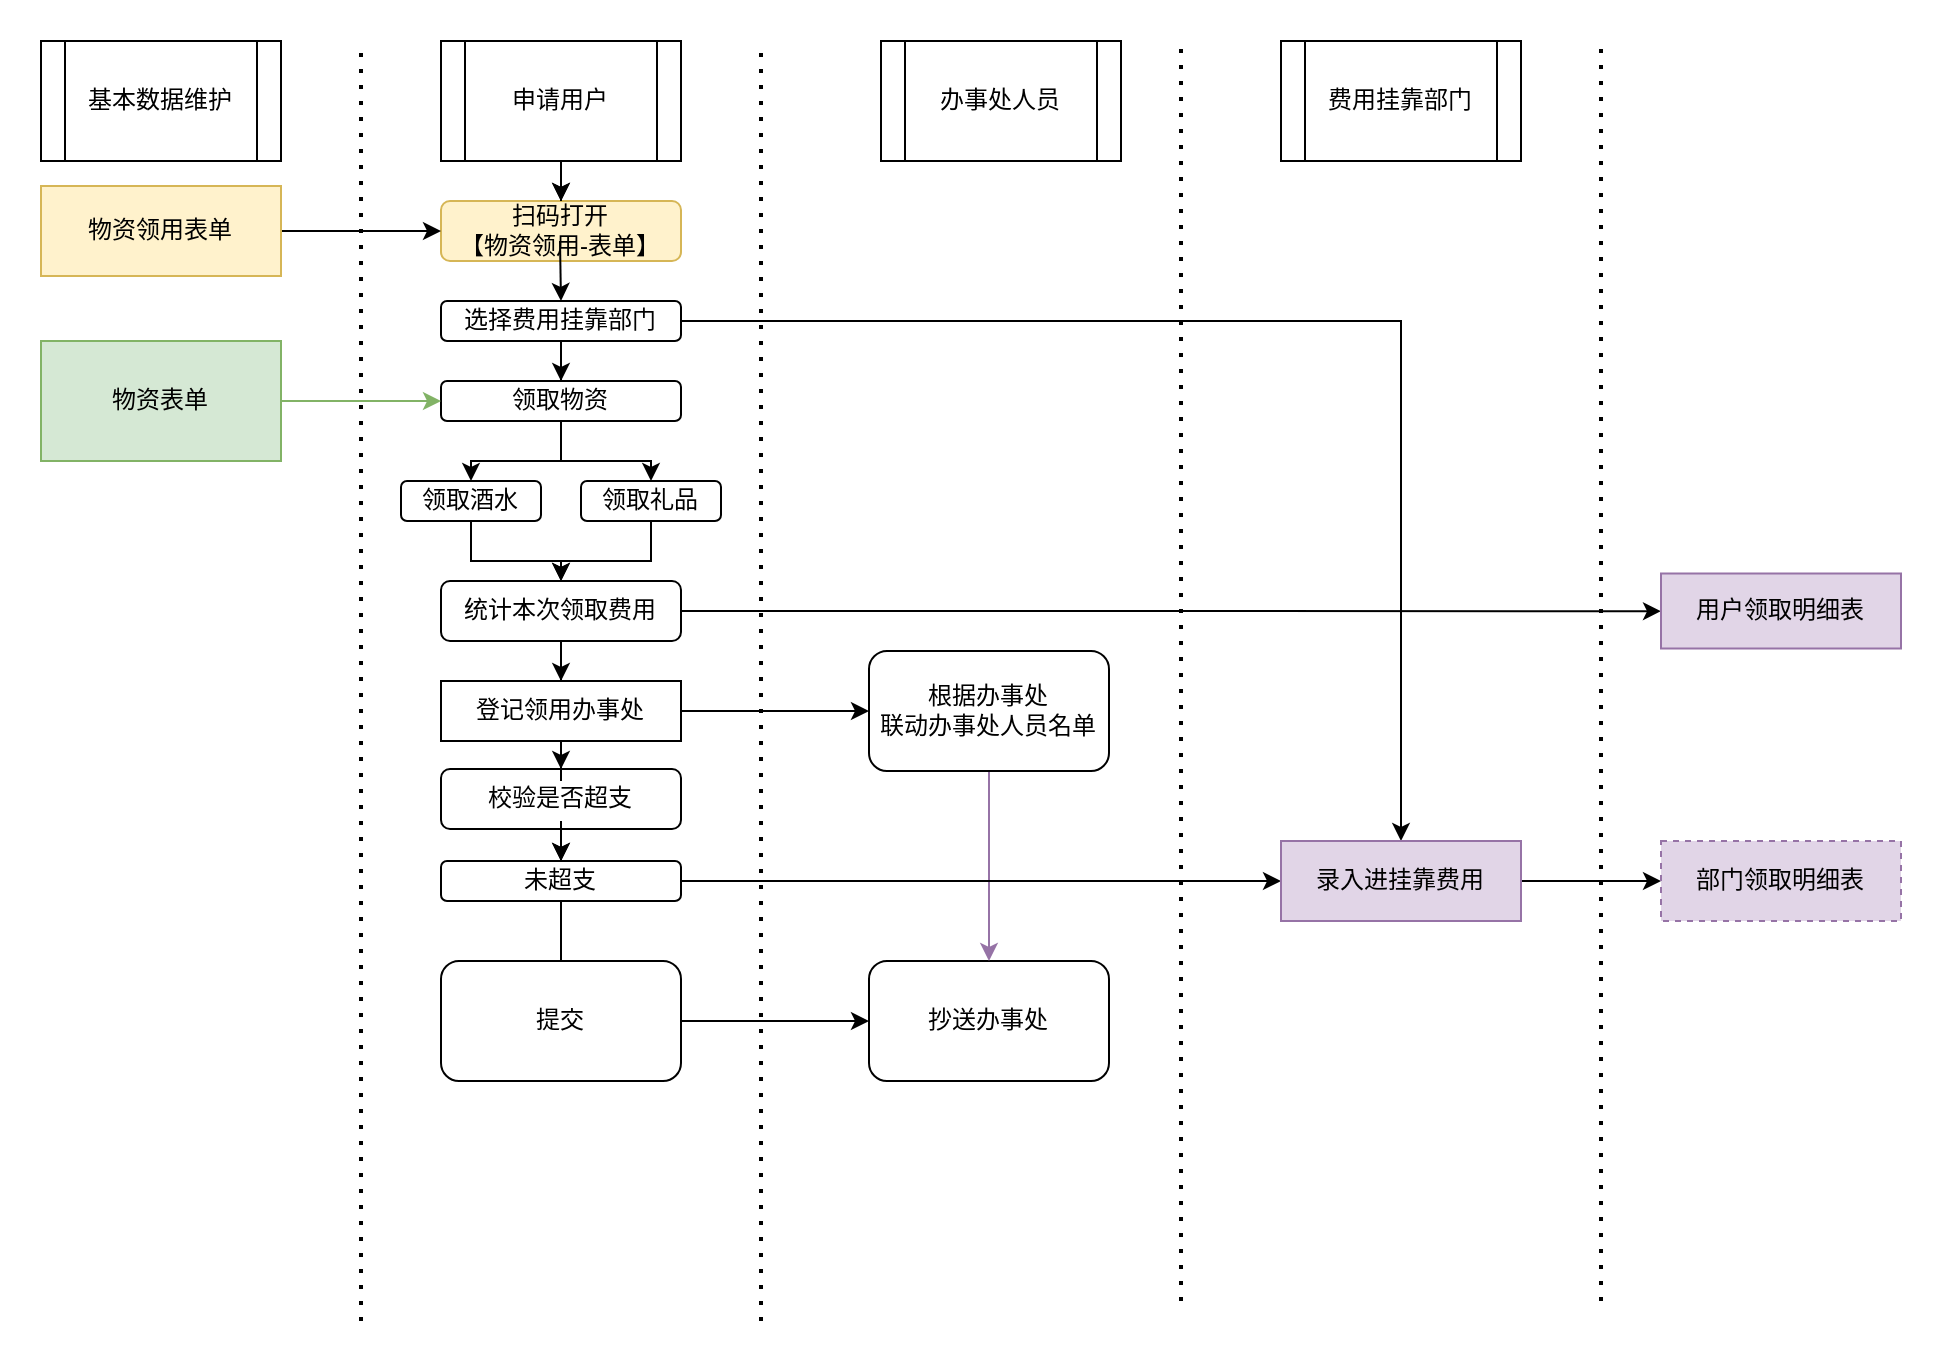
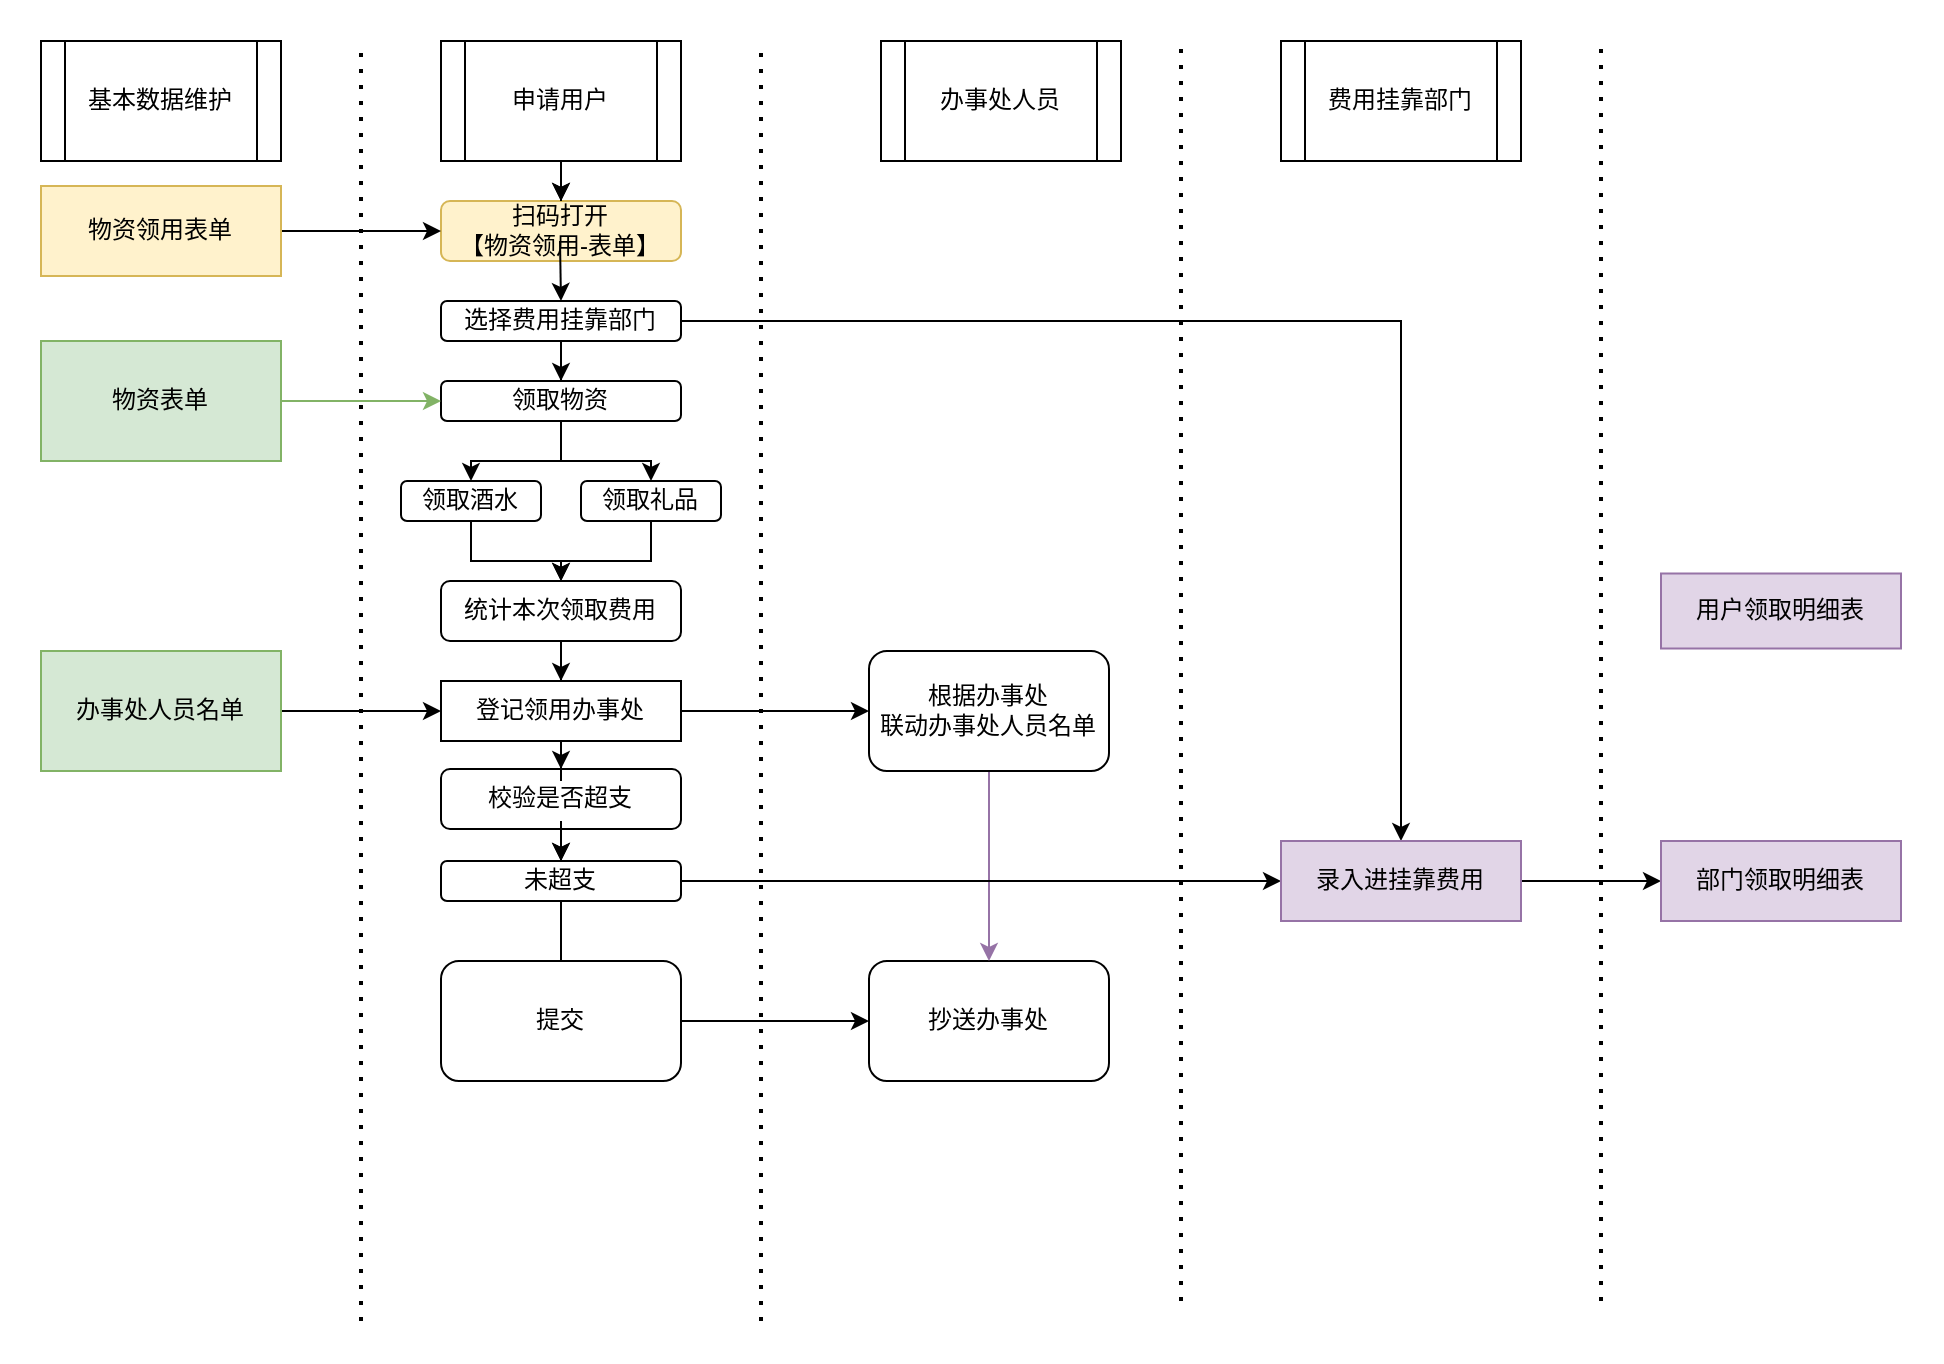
(1164, 611) -> none
none -> (161, 711)
none -> (354, 711)
(1781, 881) -> (1781, 881)
